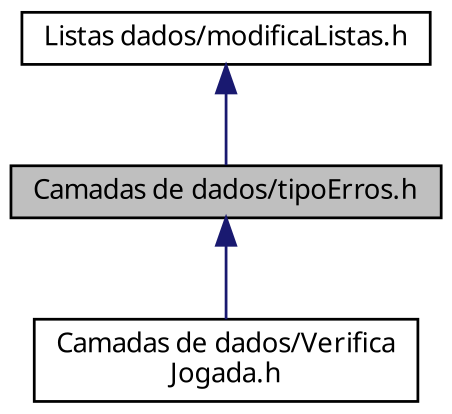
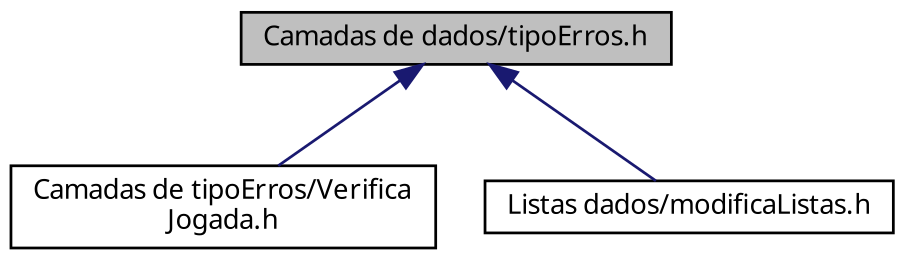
(226, 129) -> (584, 131)
(226, 360) -> (223, 207)
